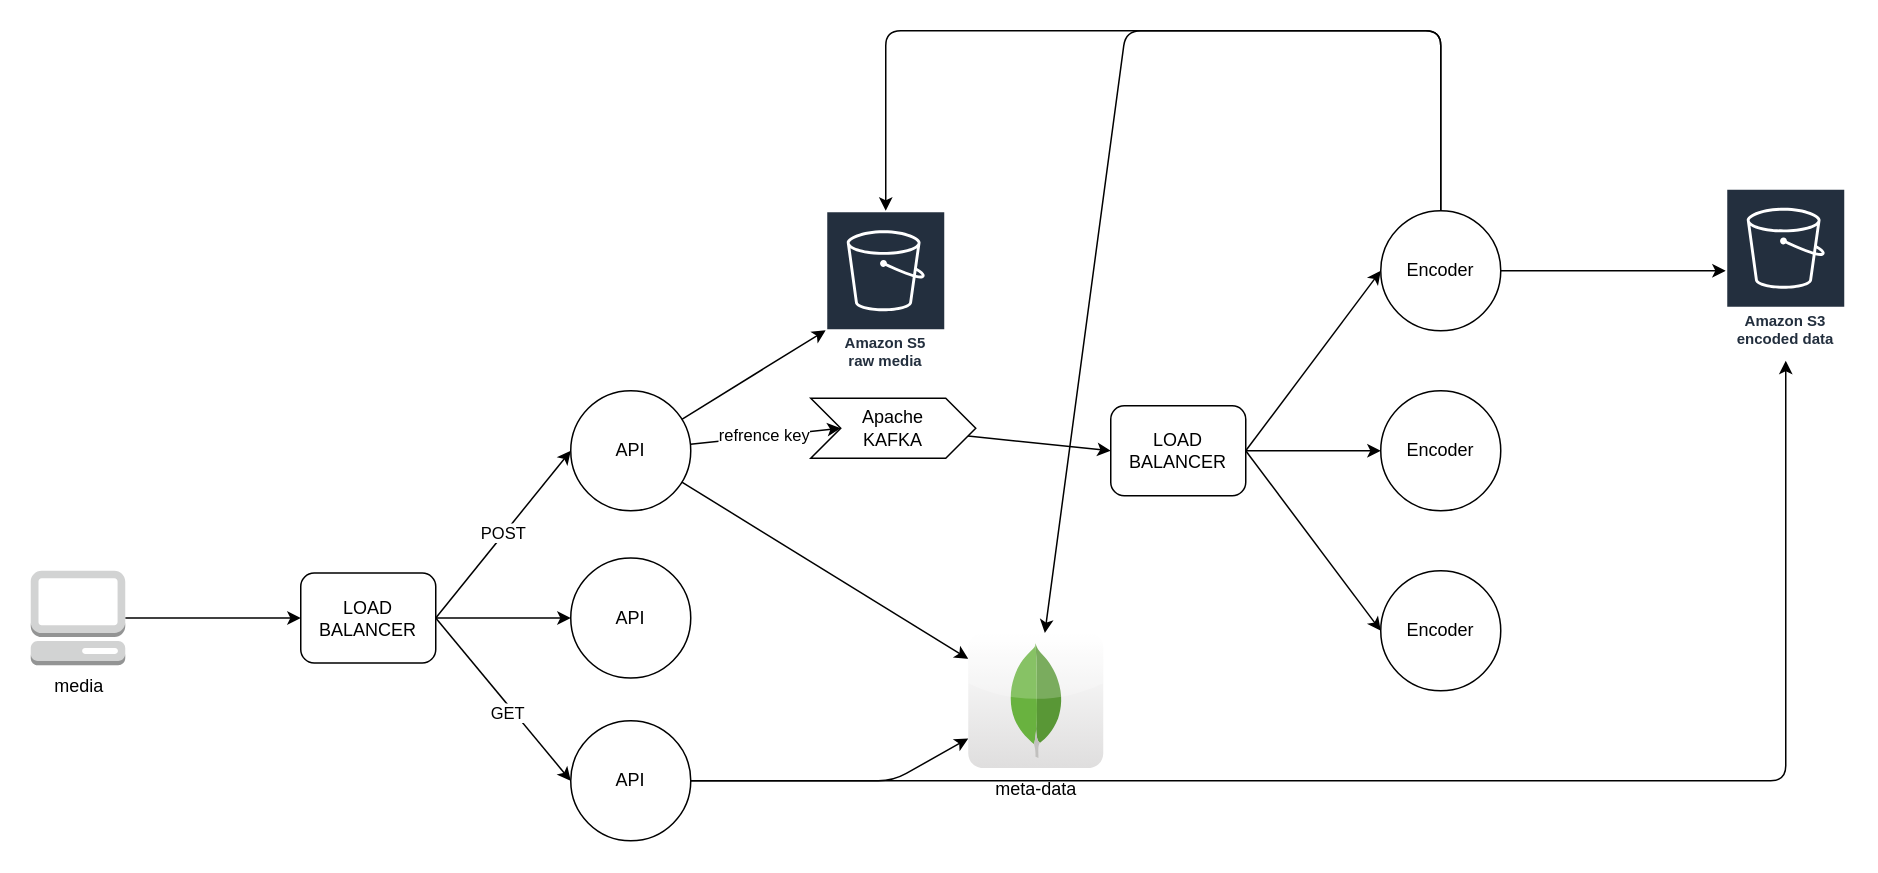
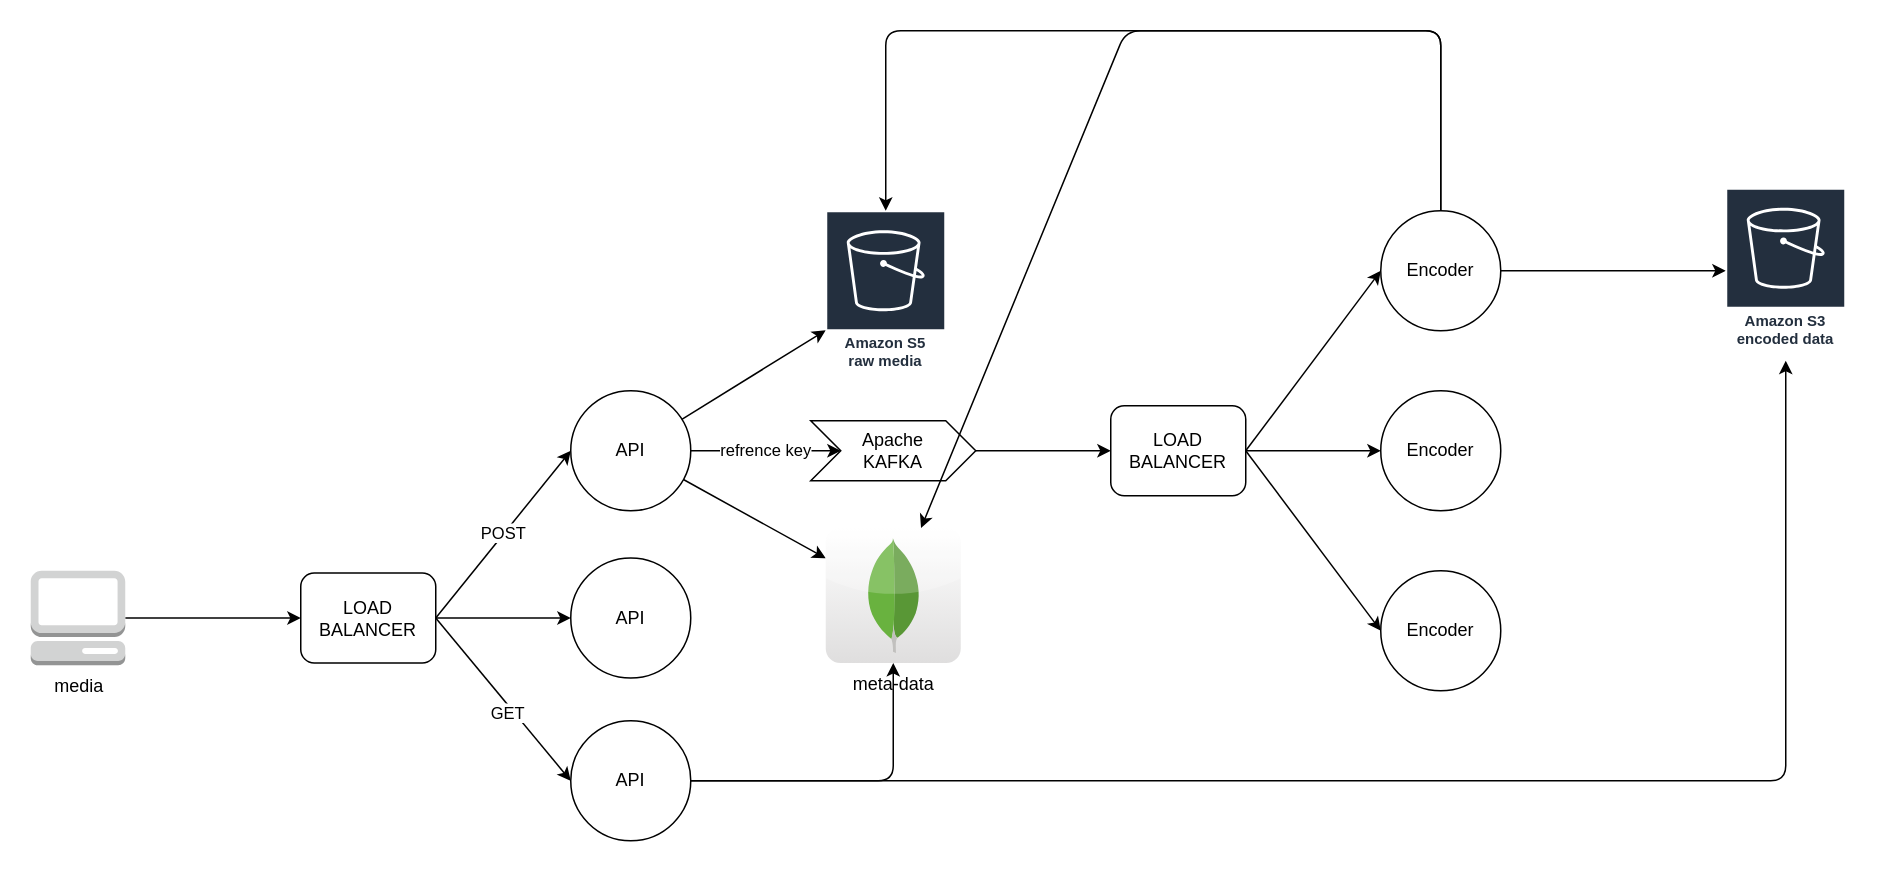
(893, 428) -> (893, 451)
(1036, 701) -> (893, 596)
